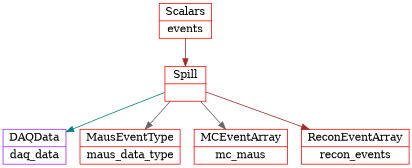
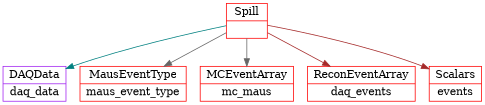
(185, 48) -> (346, 43)
(130, 155) -> (133, 92)
(355, 155) -> (361, 92)
